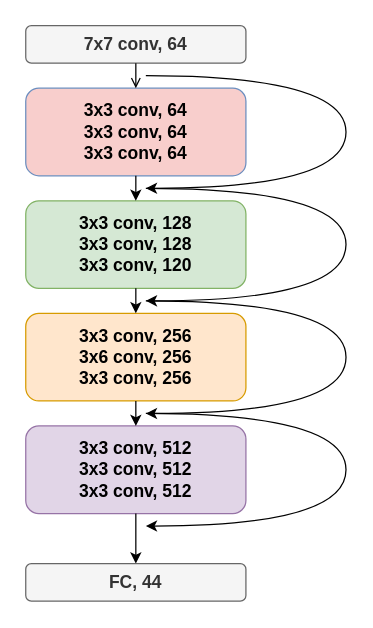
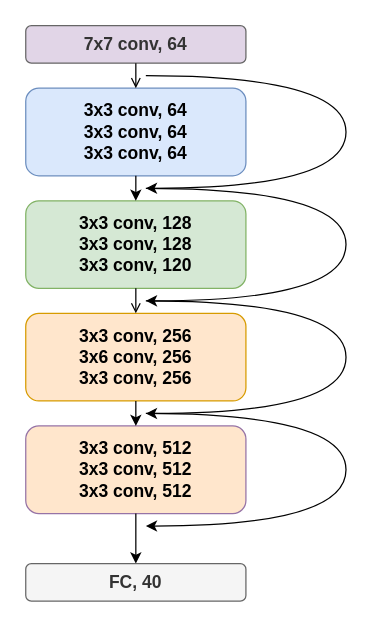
(136, 44) -> (136, 44)
(136, 132) -> (136, 132)
(136, 303) -> (136, 305)
(136, 469) -> (136, 469)
(136, 582) -> (136, 582)
